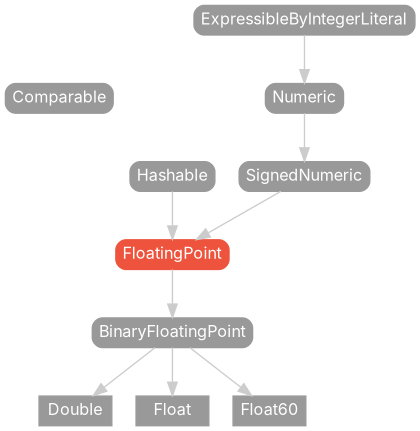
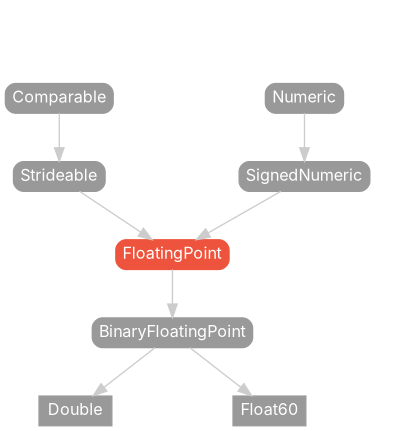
(304, 20) -> none
none -> (59, 176)
(172, 176) -> none
(172, 411) -> none
